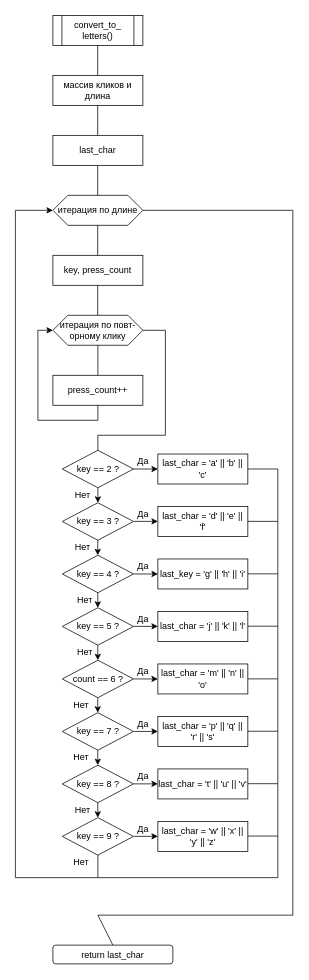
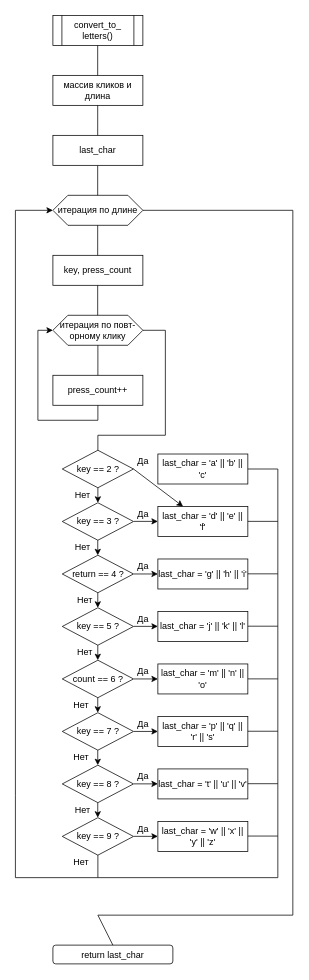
(136, 469) -> (156, 486)
(98, 574) -> (98, 574)
(203, 574) -> (203, 574)
